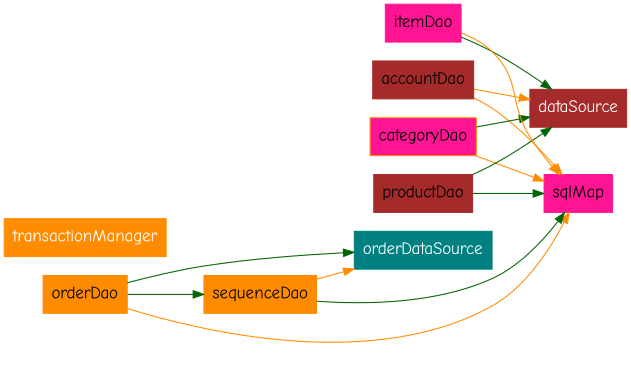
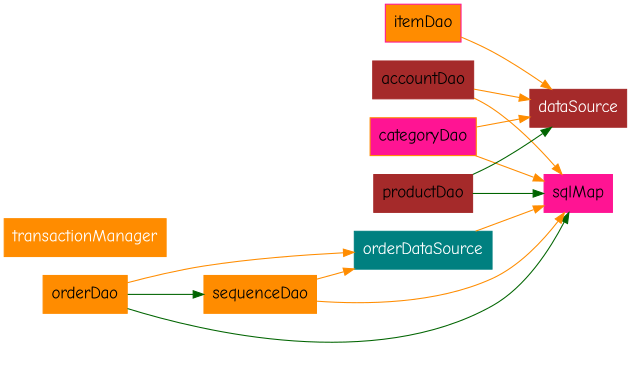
(423, 23) -> (423, 23)
(509, 61) -> (503, 58)
(513, 89) -> (505, 220)
(498, 123) -> (498, 123)
(234, 262) -> (234, 262)
(449, 293) -> (449, 293)
(367, 340) -> (367, 340)
